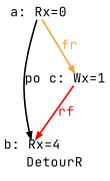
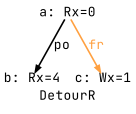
(57, 109) -> none
